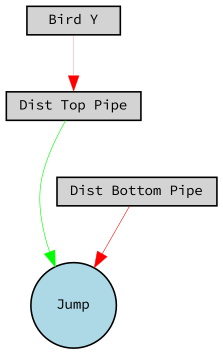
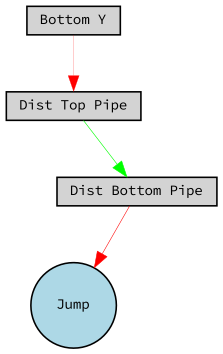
(74, 21) -> (74, 21)
(41, 184) -> (100, 142)
